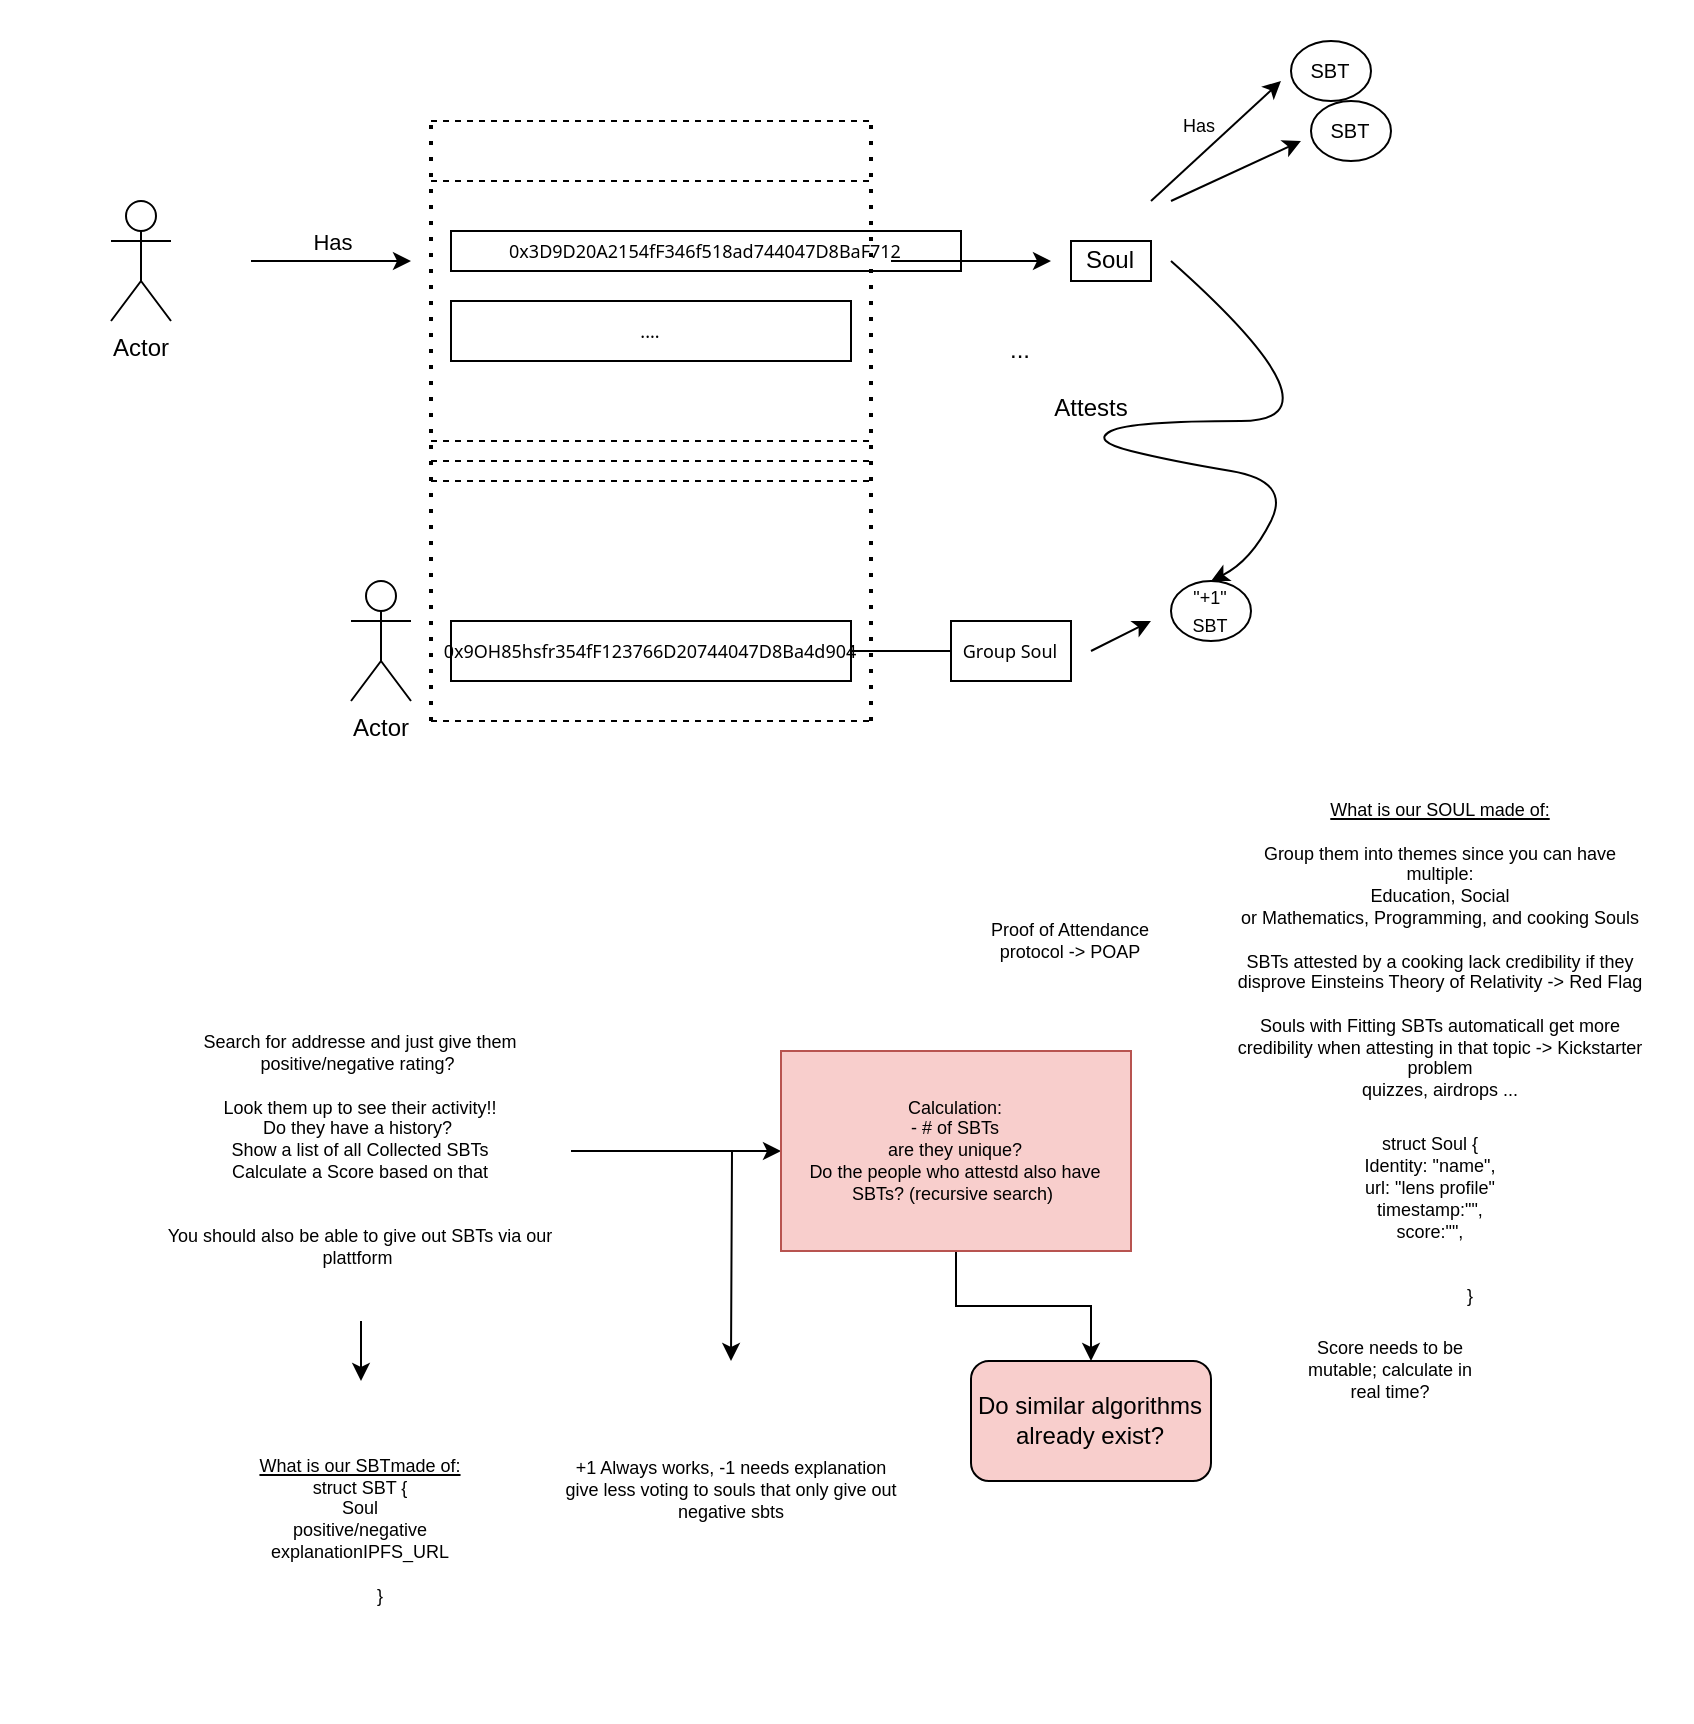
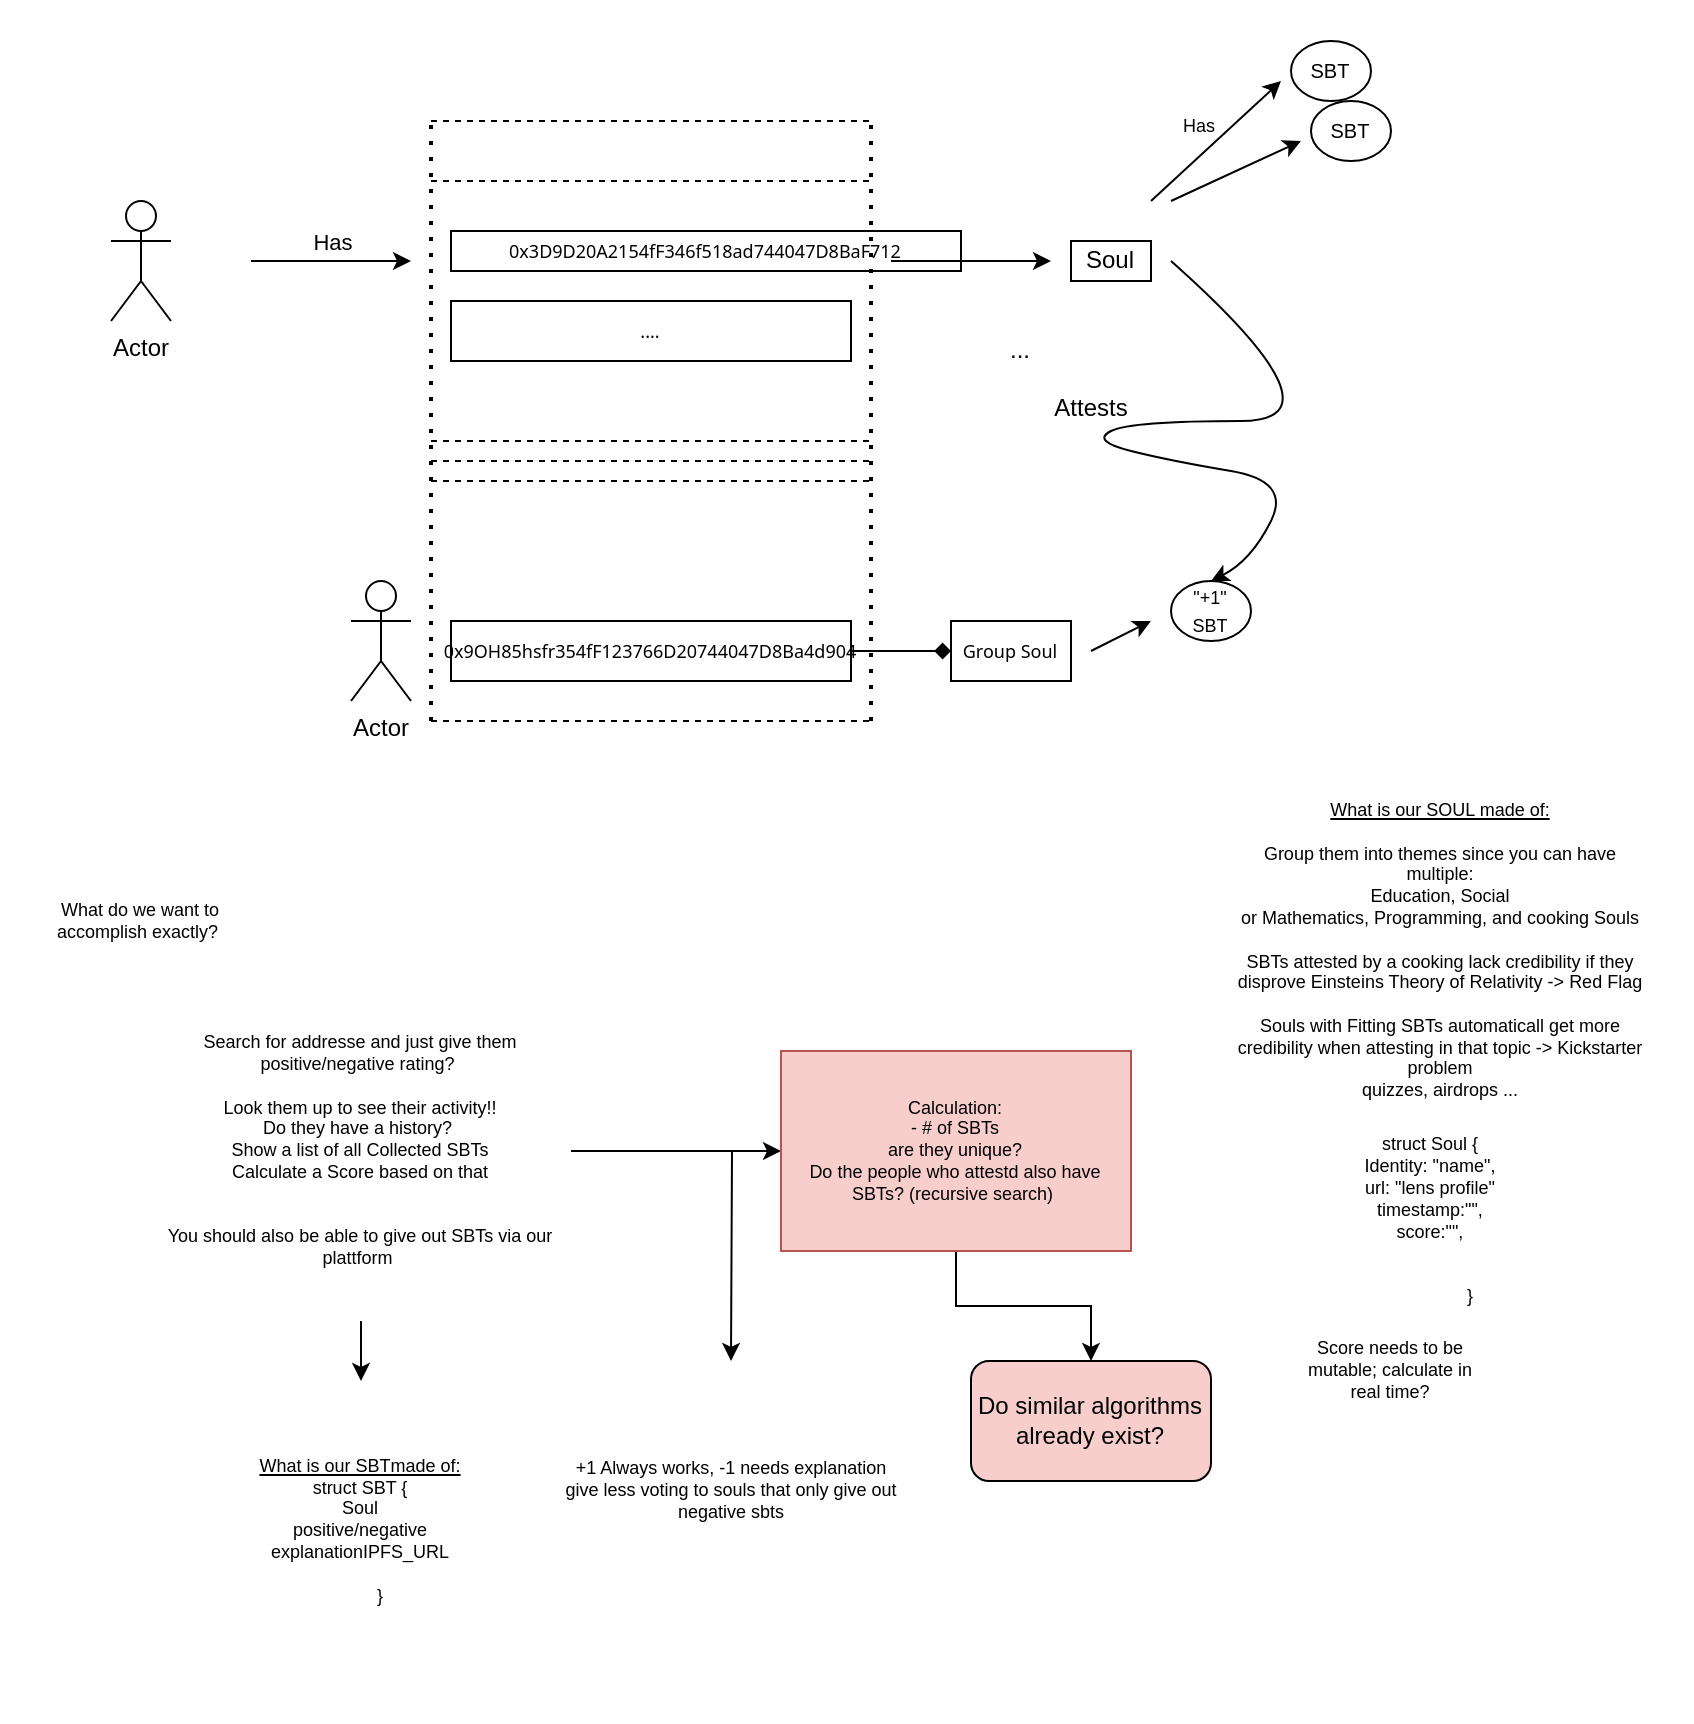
(942, 651) -> (935, 651)
none -> (141, 921)
(1071, 941) -> none
